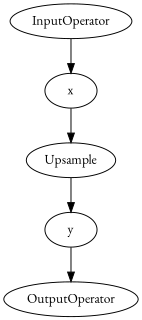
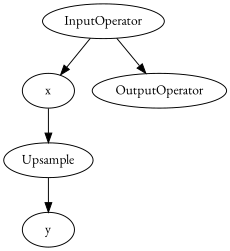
(71, 260) -> (128, 52)
